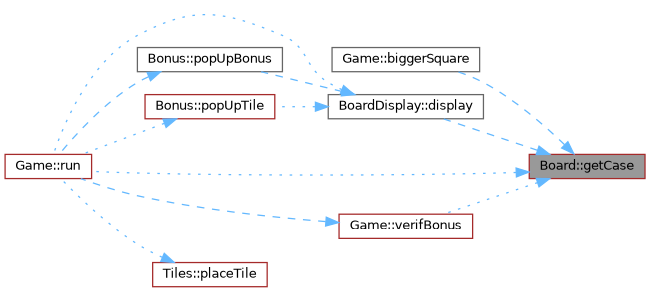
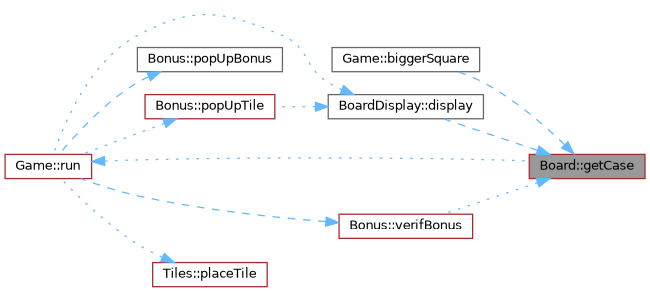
(302, 82) -> none
(304, 175) -> (317, 158)
(406, 226) -> (406, 226)
